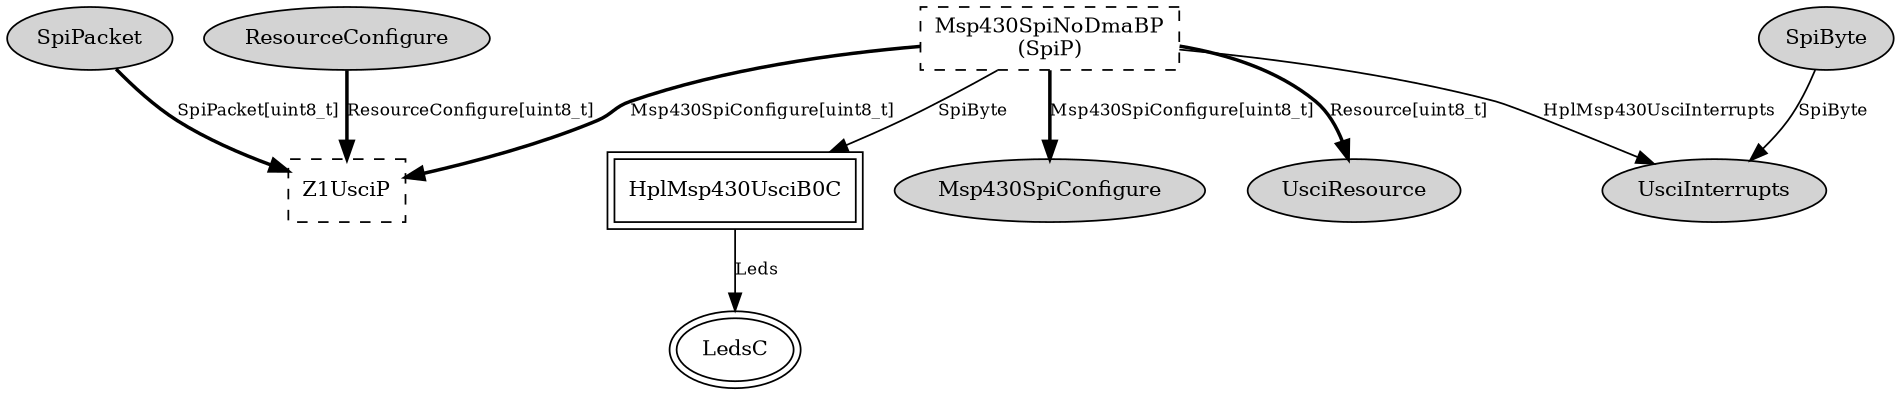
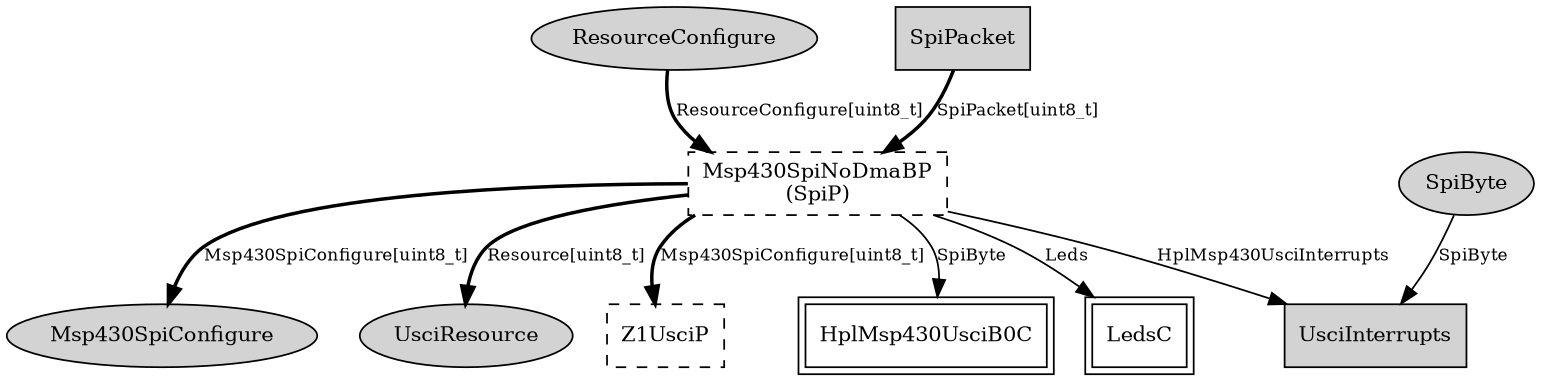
(90, 38) -> (963, 38)
(347, 106) -> (671, 110)
(187, 127) -> (932, 111)
(1714, 191) -> (1376, 336)
(735, 261) -> (1009, 245)
(735, 350) -> (1139, 336)
